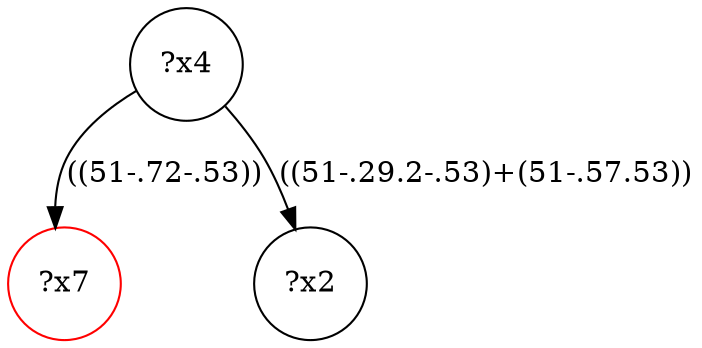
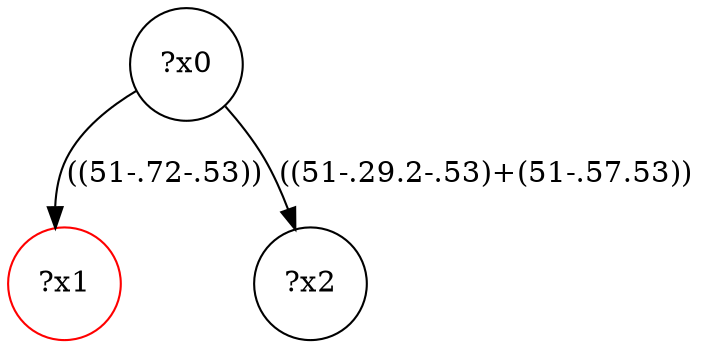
(186, 64) -> (186, 64)
(64, 284) -> (64, 284)
